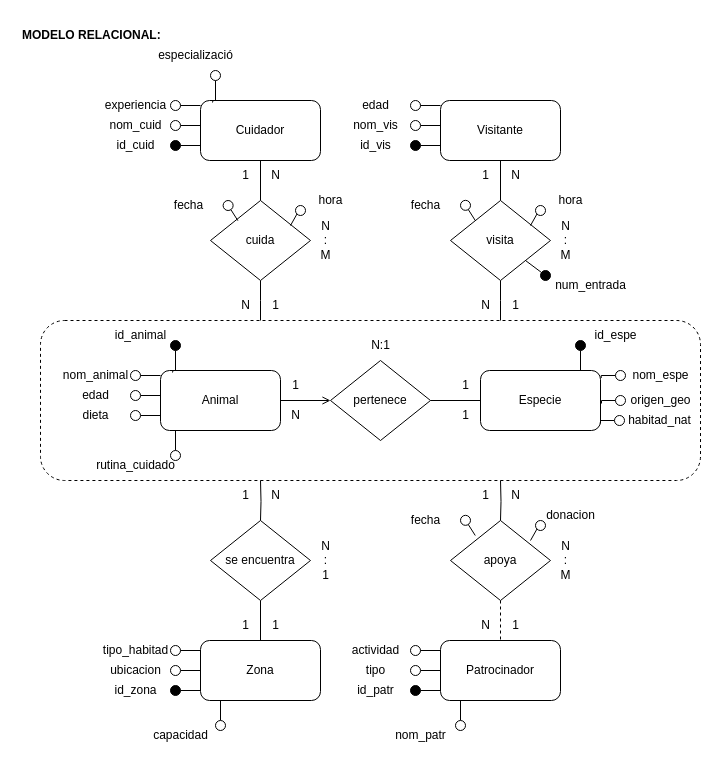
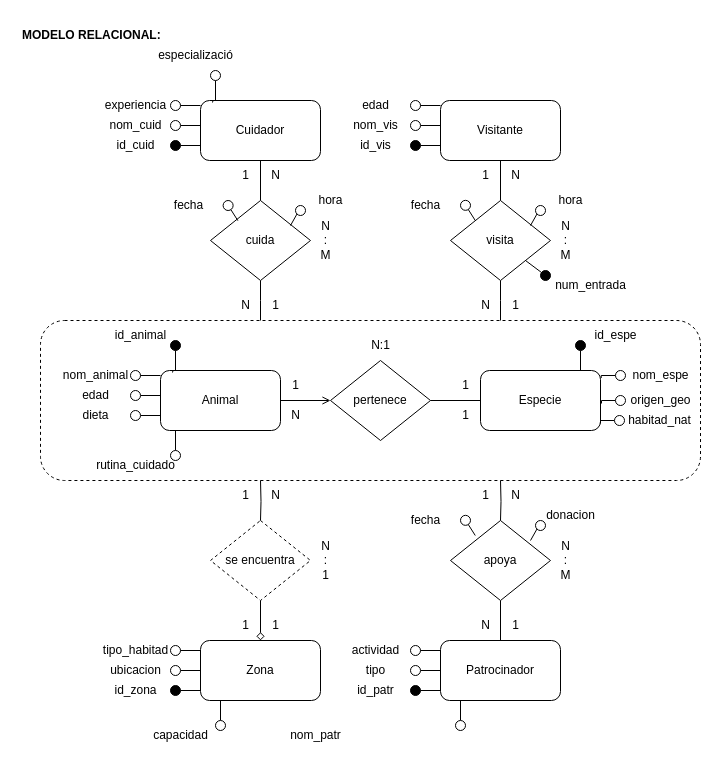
(261, 561) -> (261, 561)
(501, 621) -> (501, 621)
(261, 636) -> (261, 632)
(421, 736) -> (316, 736)
